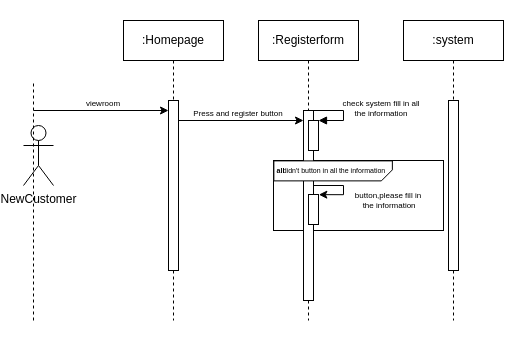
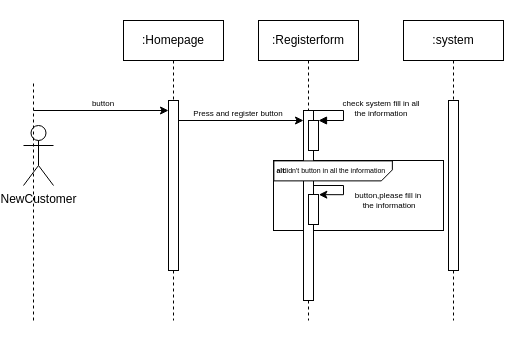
(103, 103) -> (103, 103)
(281, 170) -> (281, 170)
